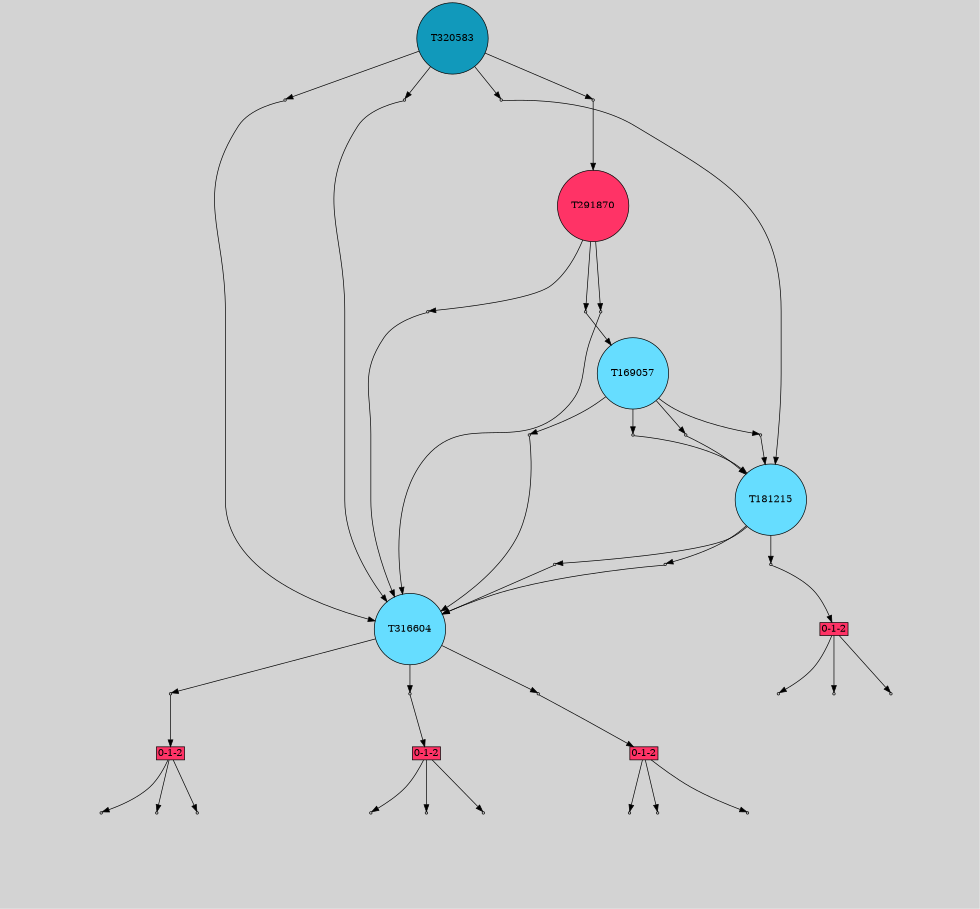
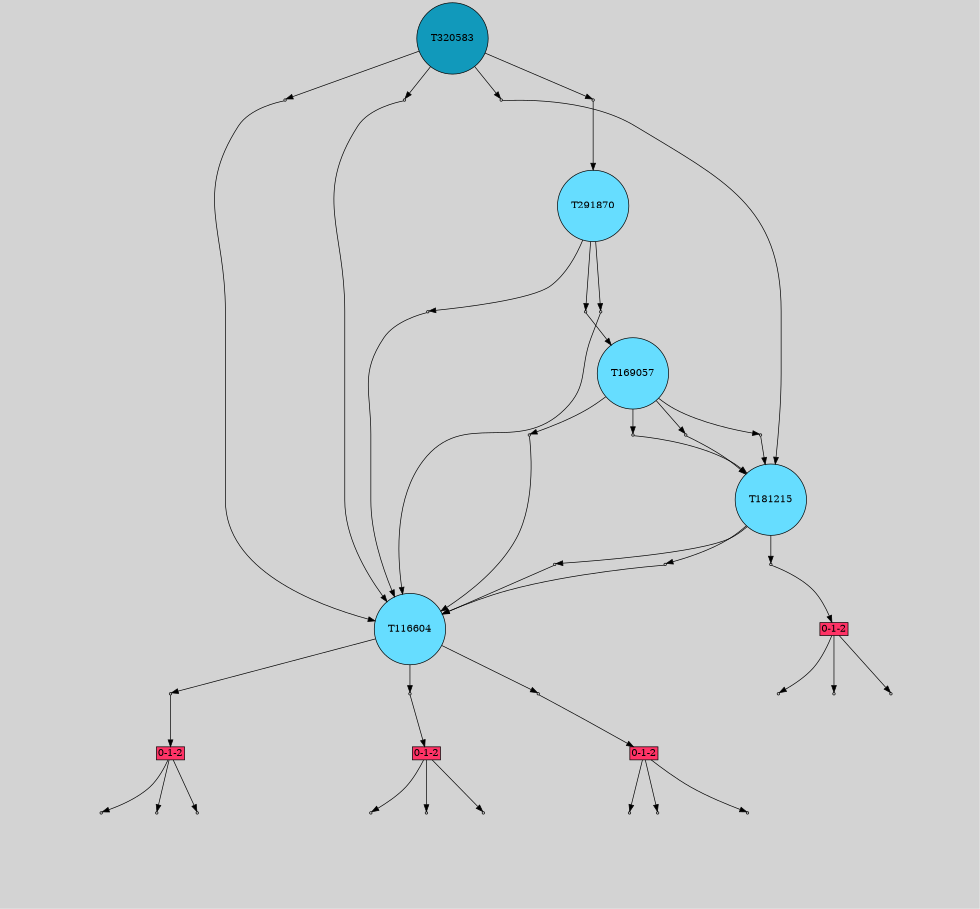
(593, 206) -> (593, 206)
(410, 629) -> (410, 629)
